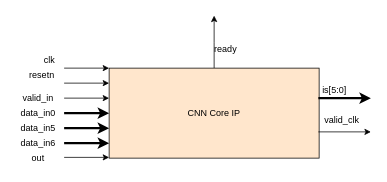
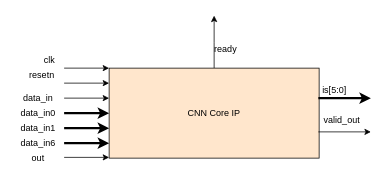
(38, 98) -> (38, 98)
(342, 120) -> (342, 120)
(38, 128) -> (38, 128)
